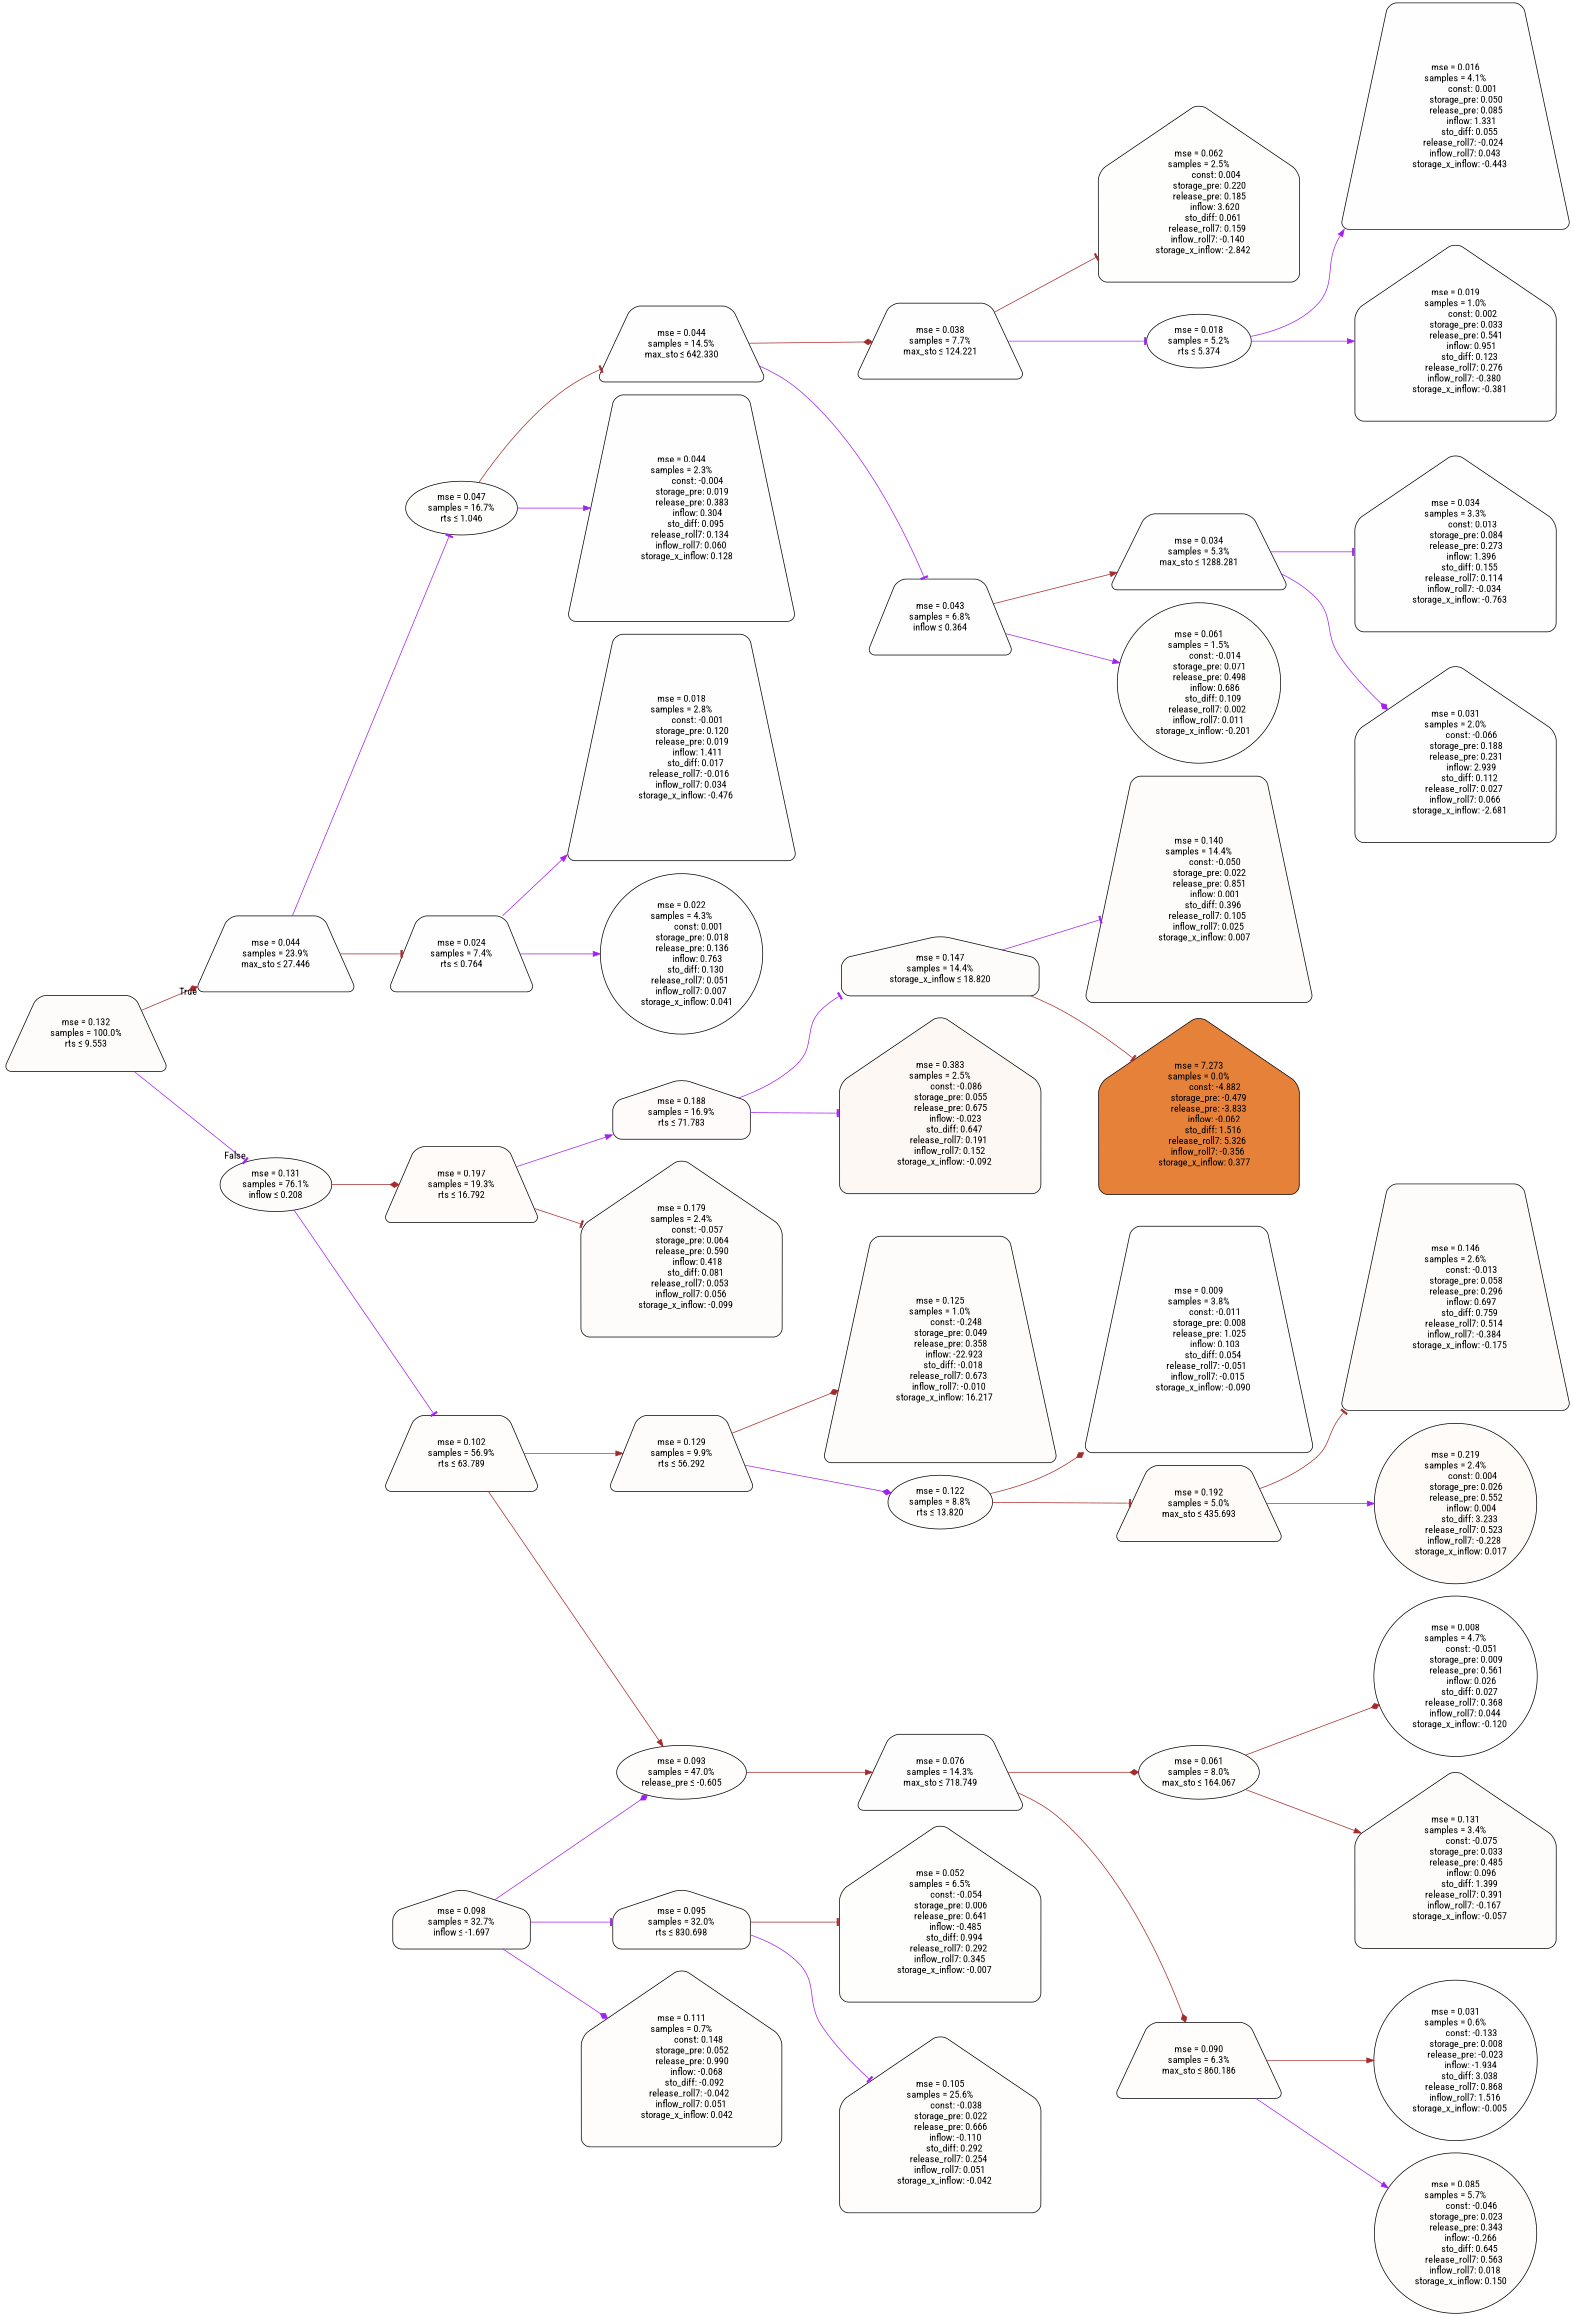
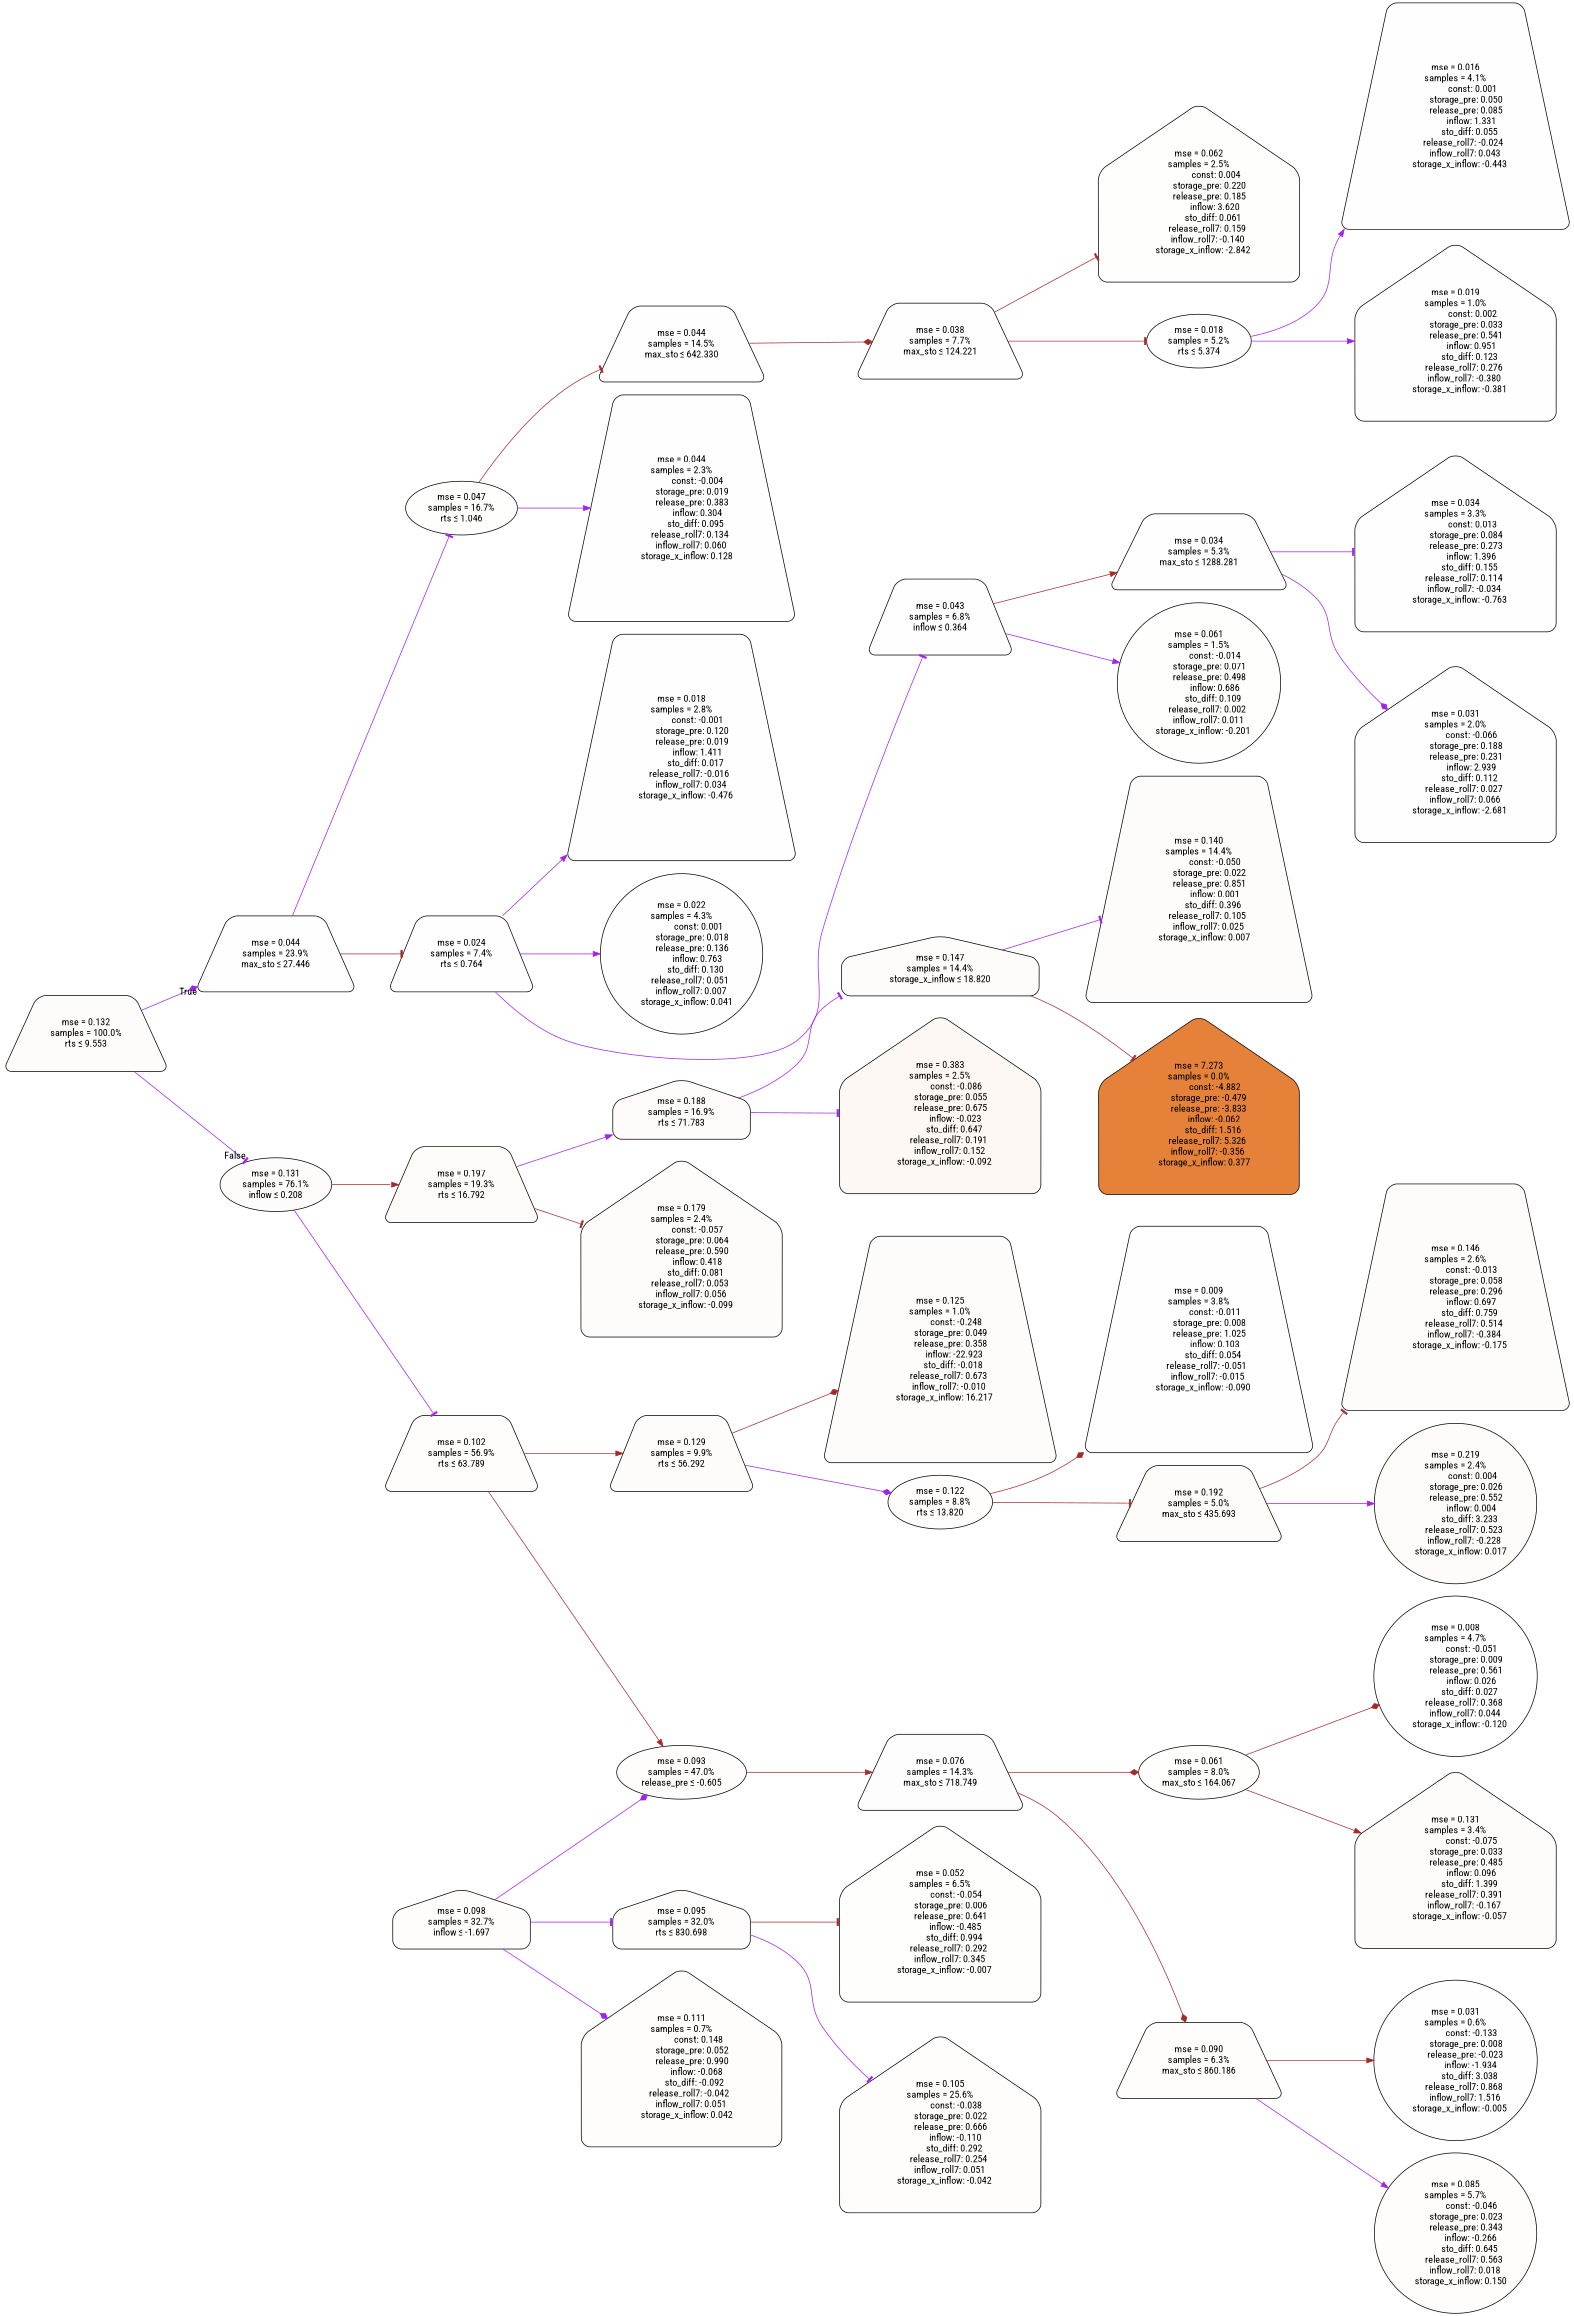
(1075, 341) -> (1075, 341)
(858, 457) -> (819, 1005)
(165, 1000) -> (165, 1000)
(361, 1185) -> (361, 1185)
